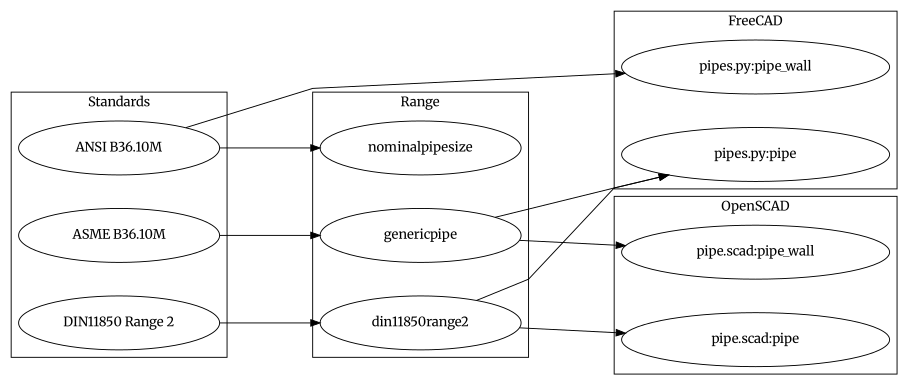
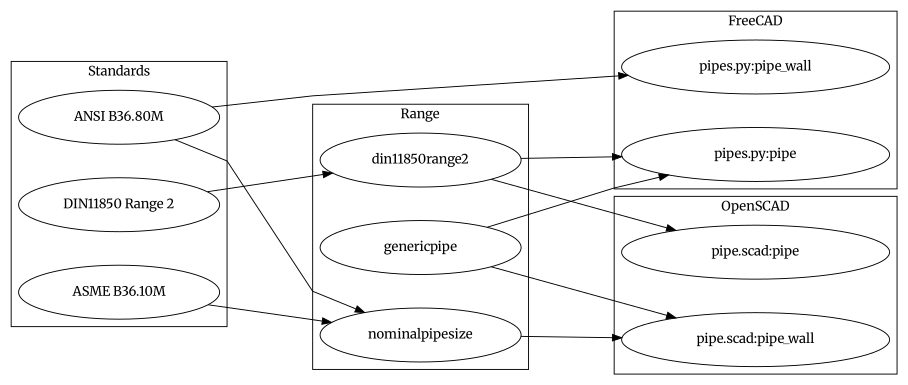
(119, 148) -> (119, 117)
(265, 235) -> (265, 313)
none -> (567, 337)
